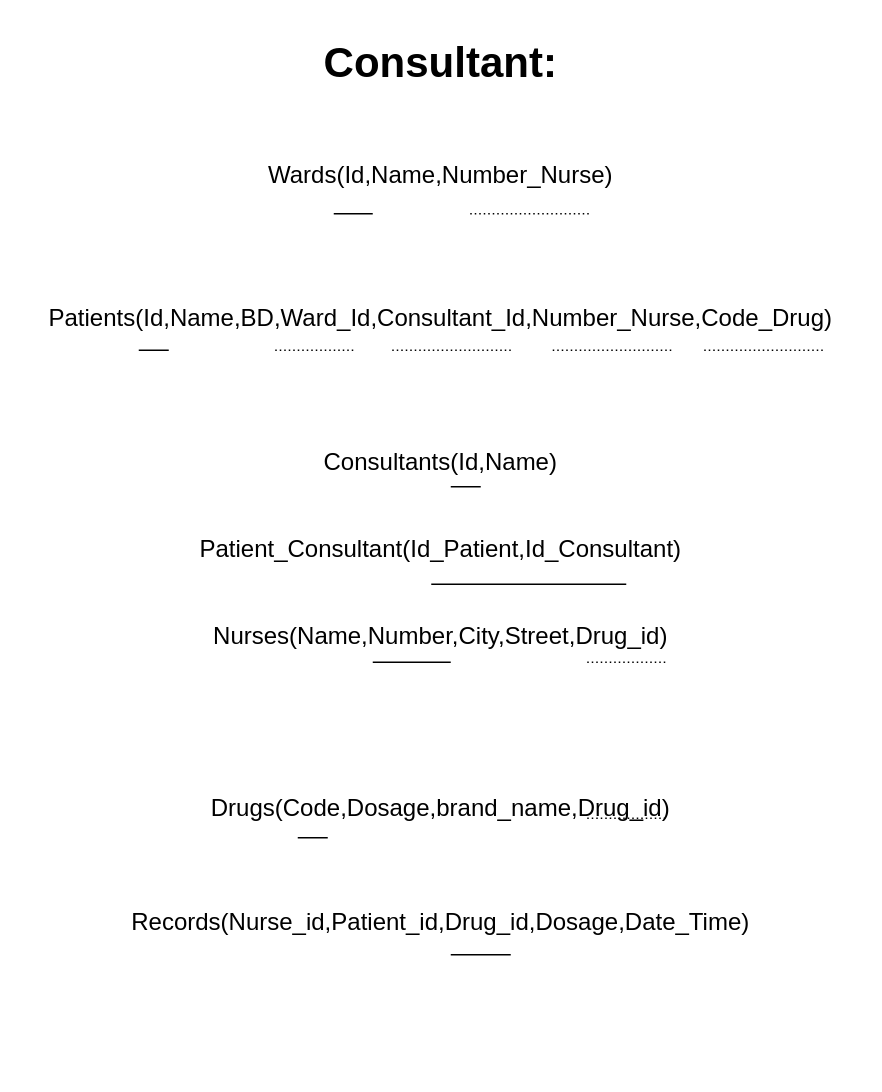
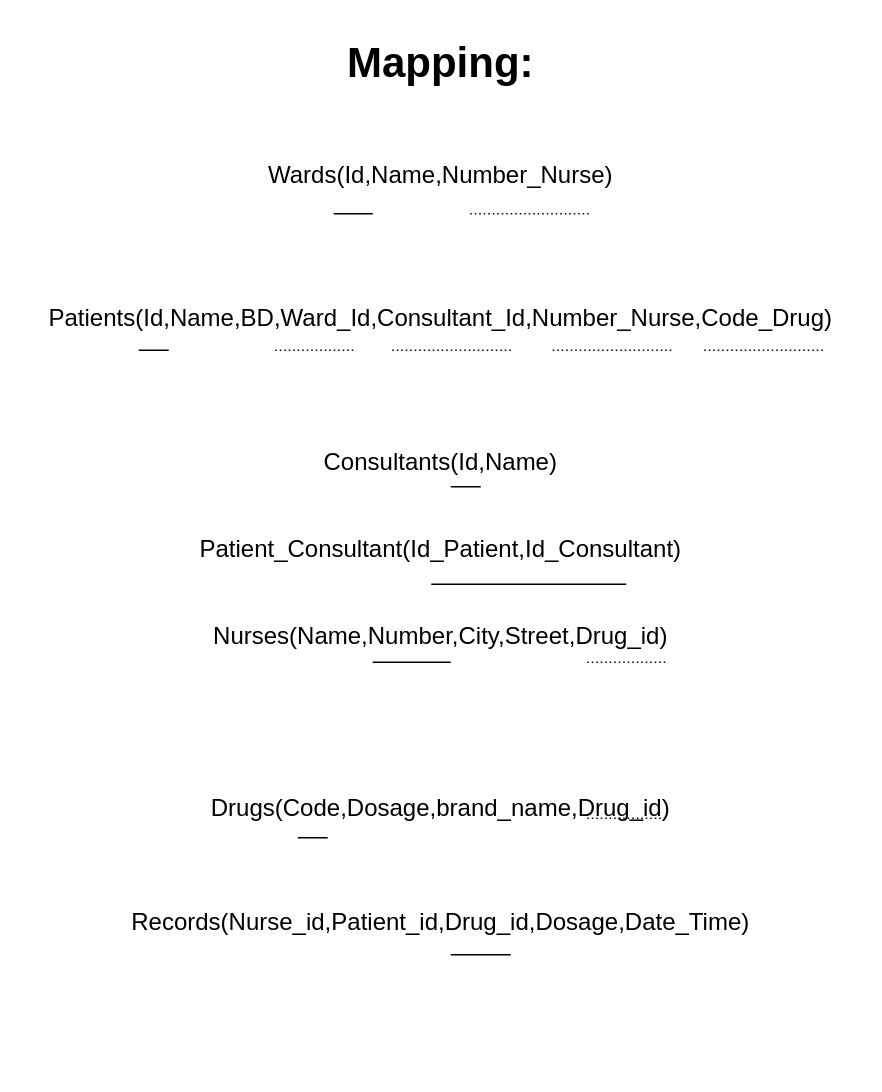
(441, 113) -> (441, 113)
